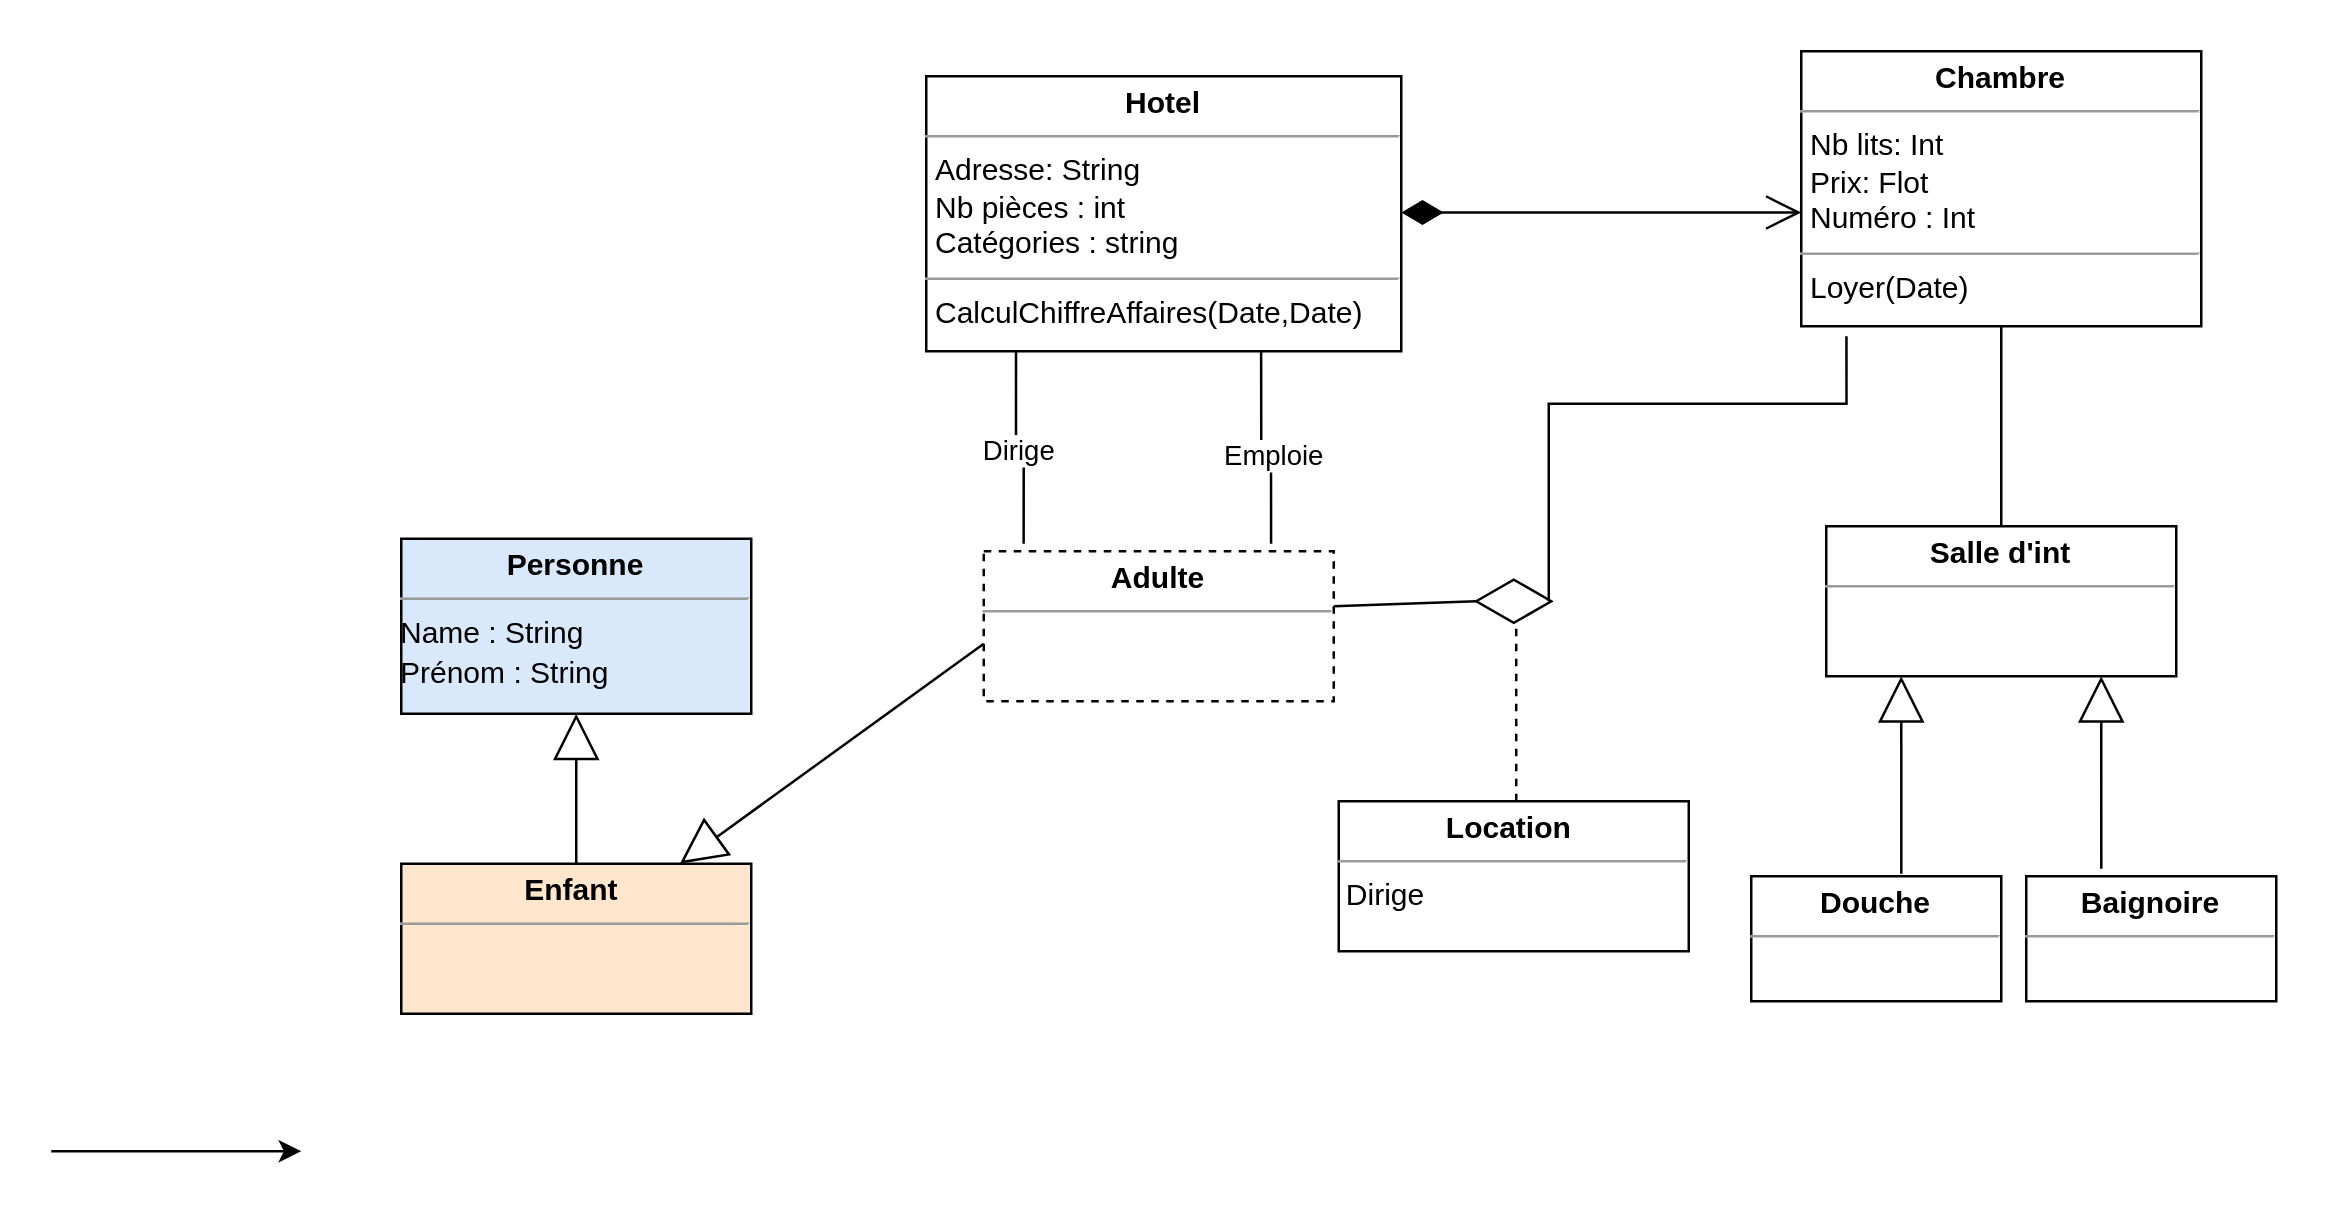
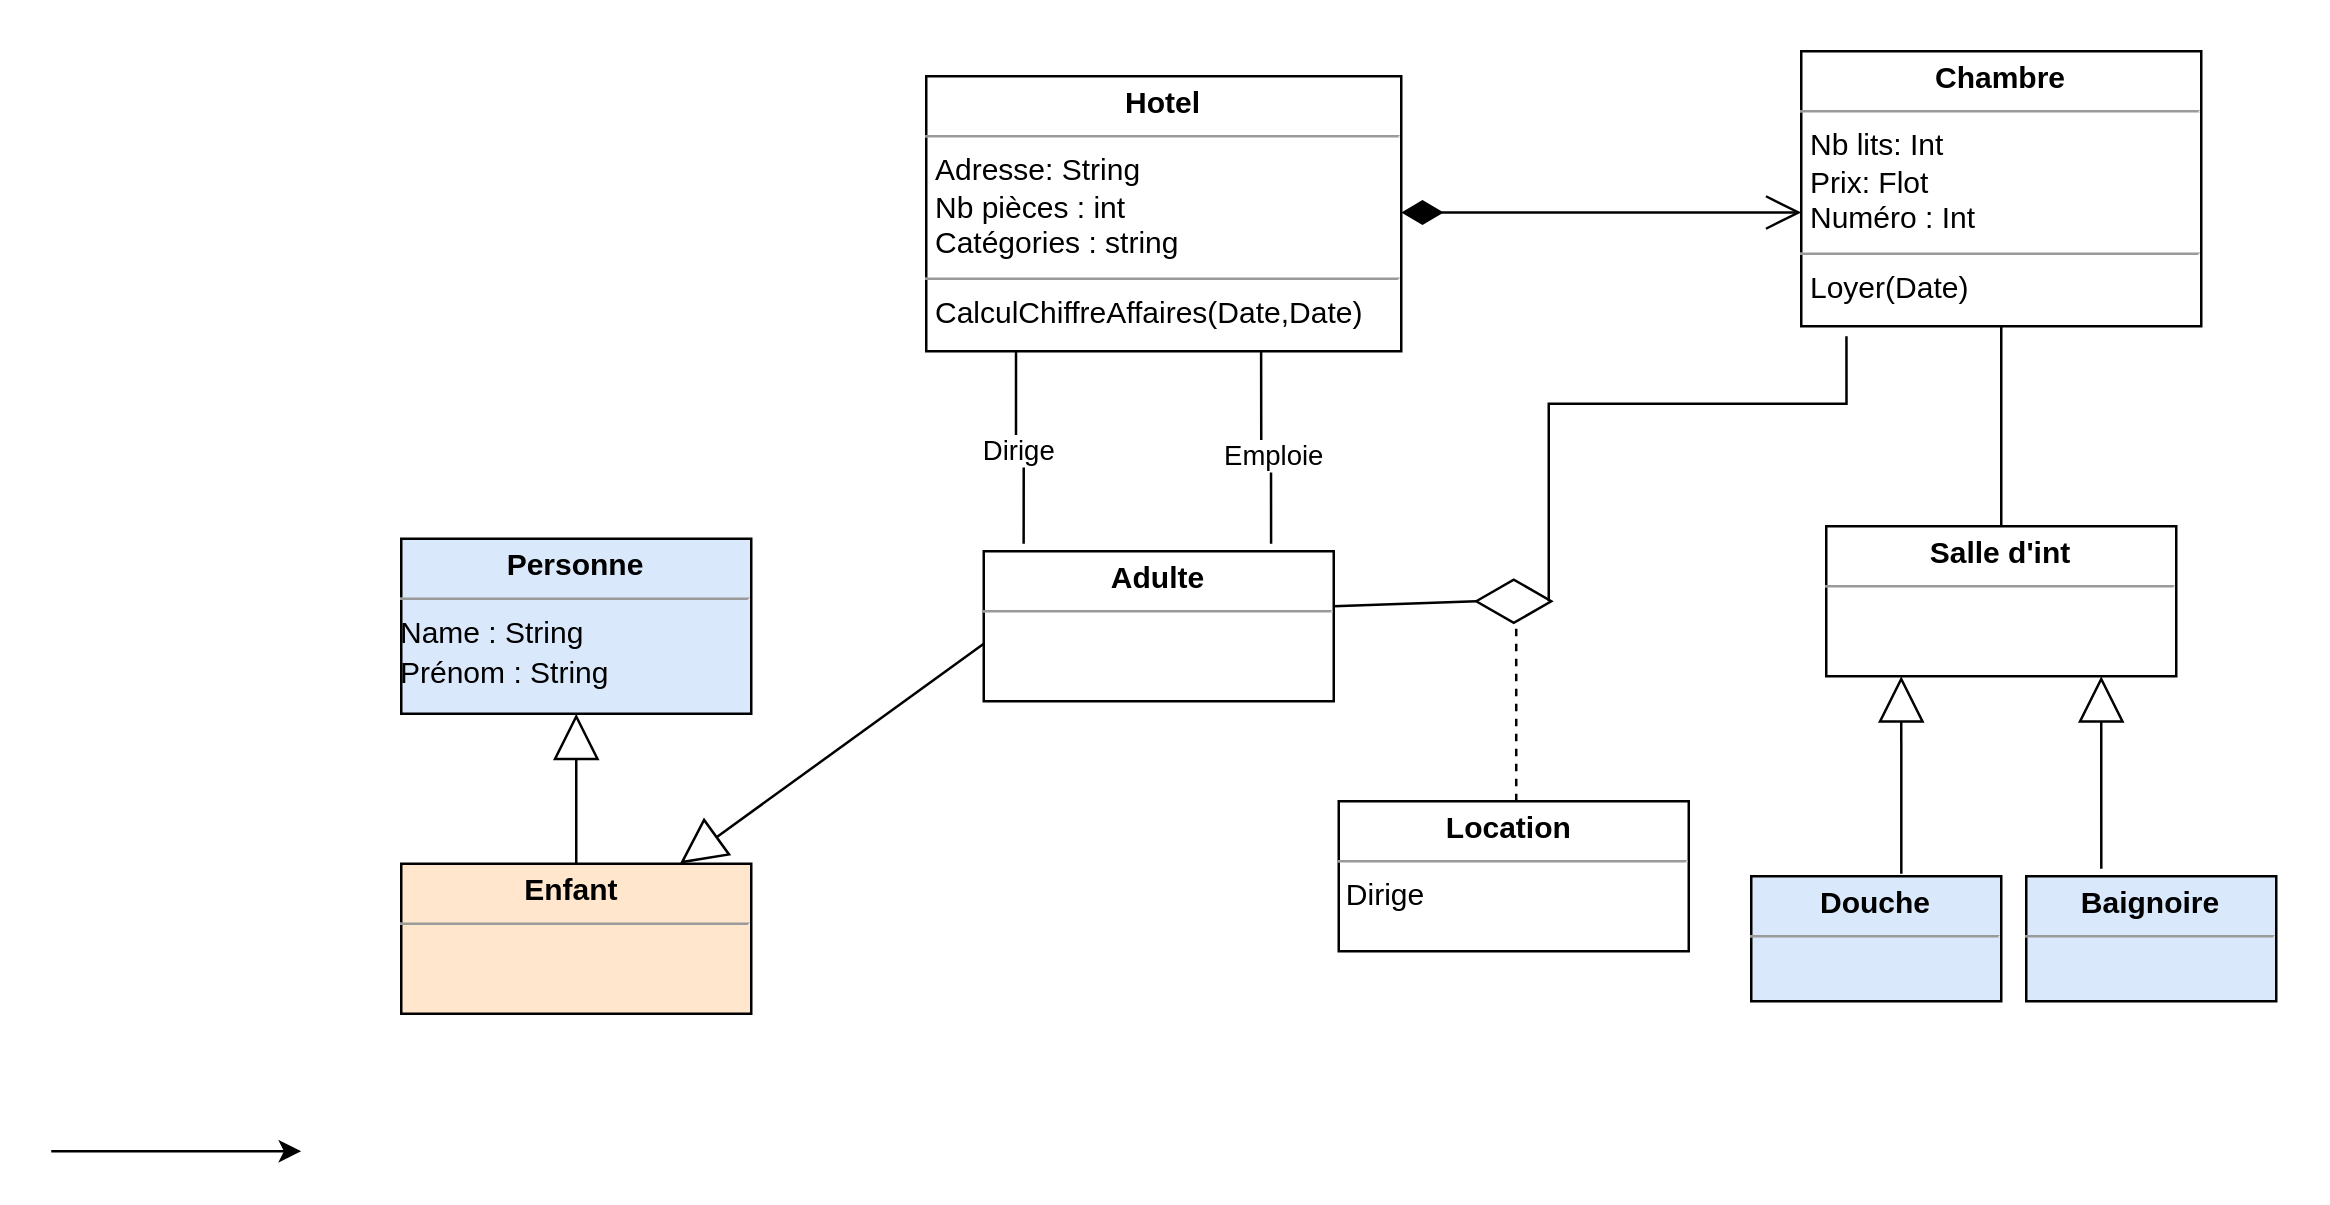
(1159, 626) -> (1159, 626)
(1876, 939) -> (1876, 939)
(2151, 939) -> (2151, 939)
